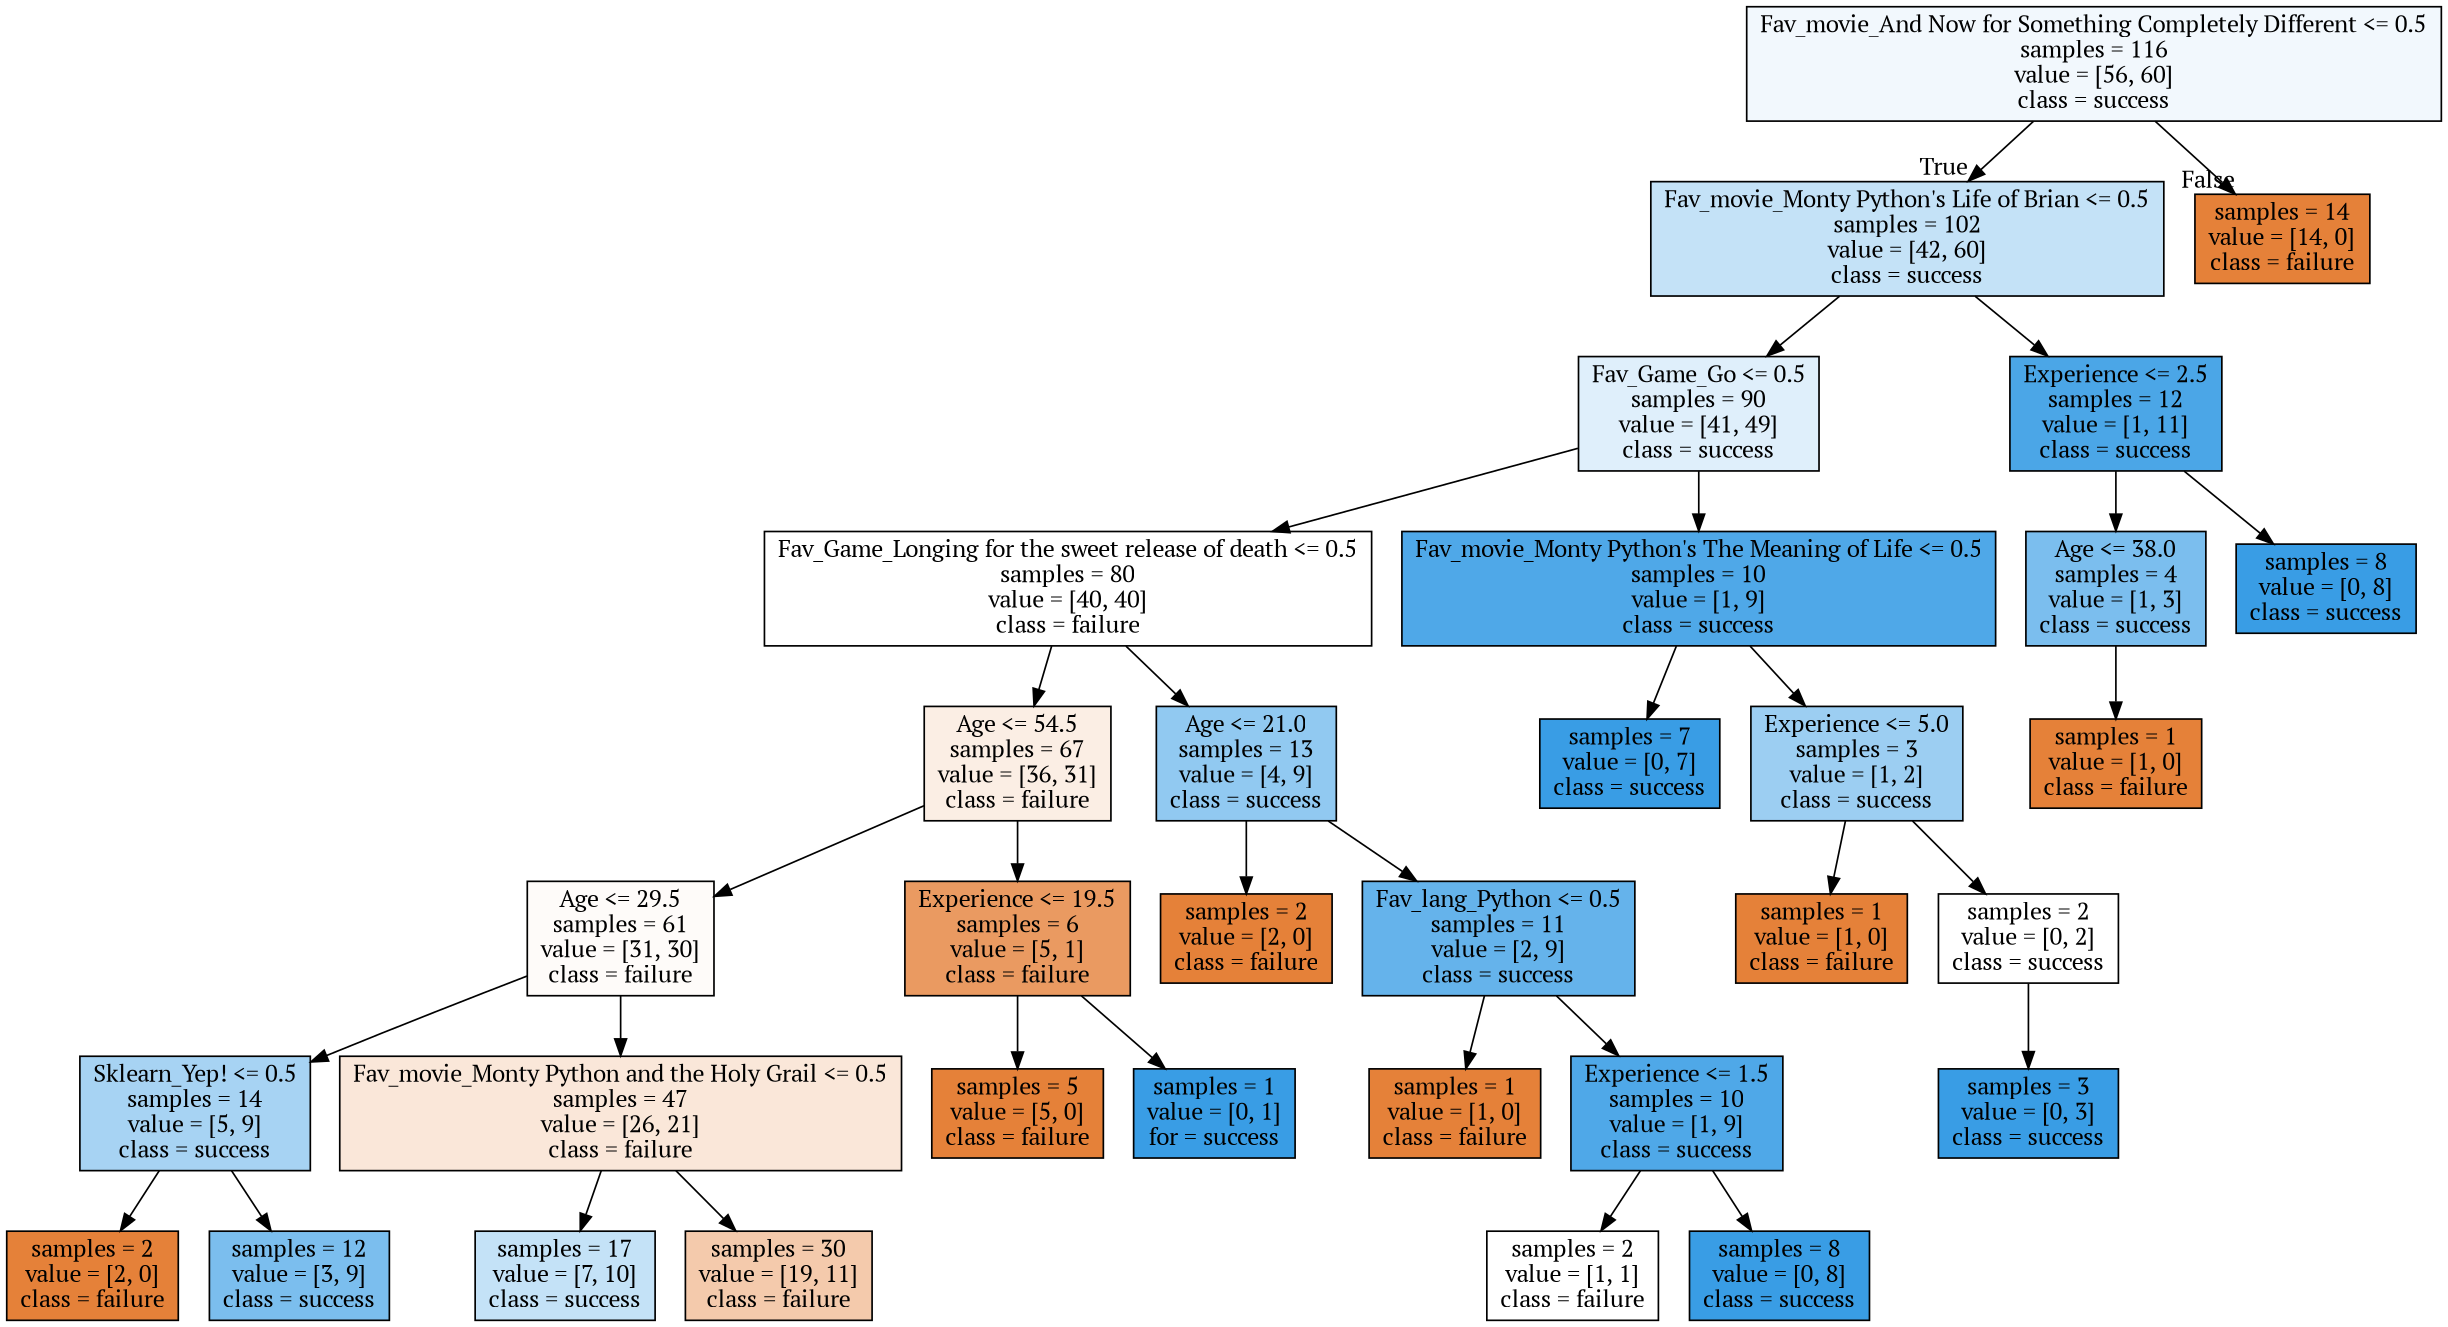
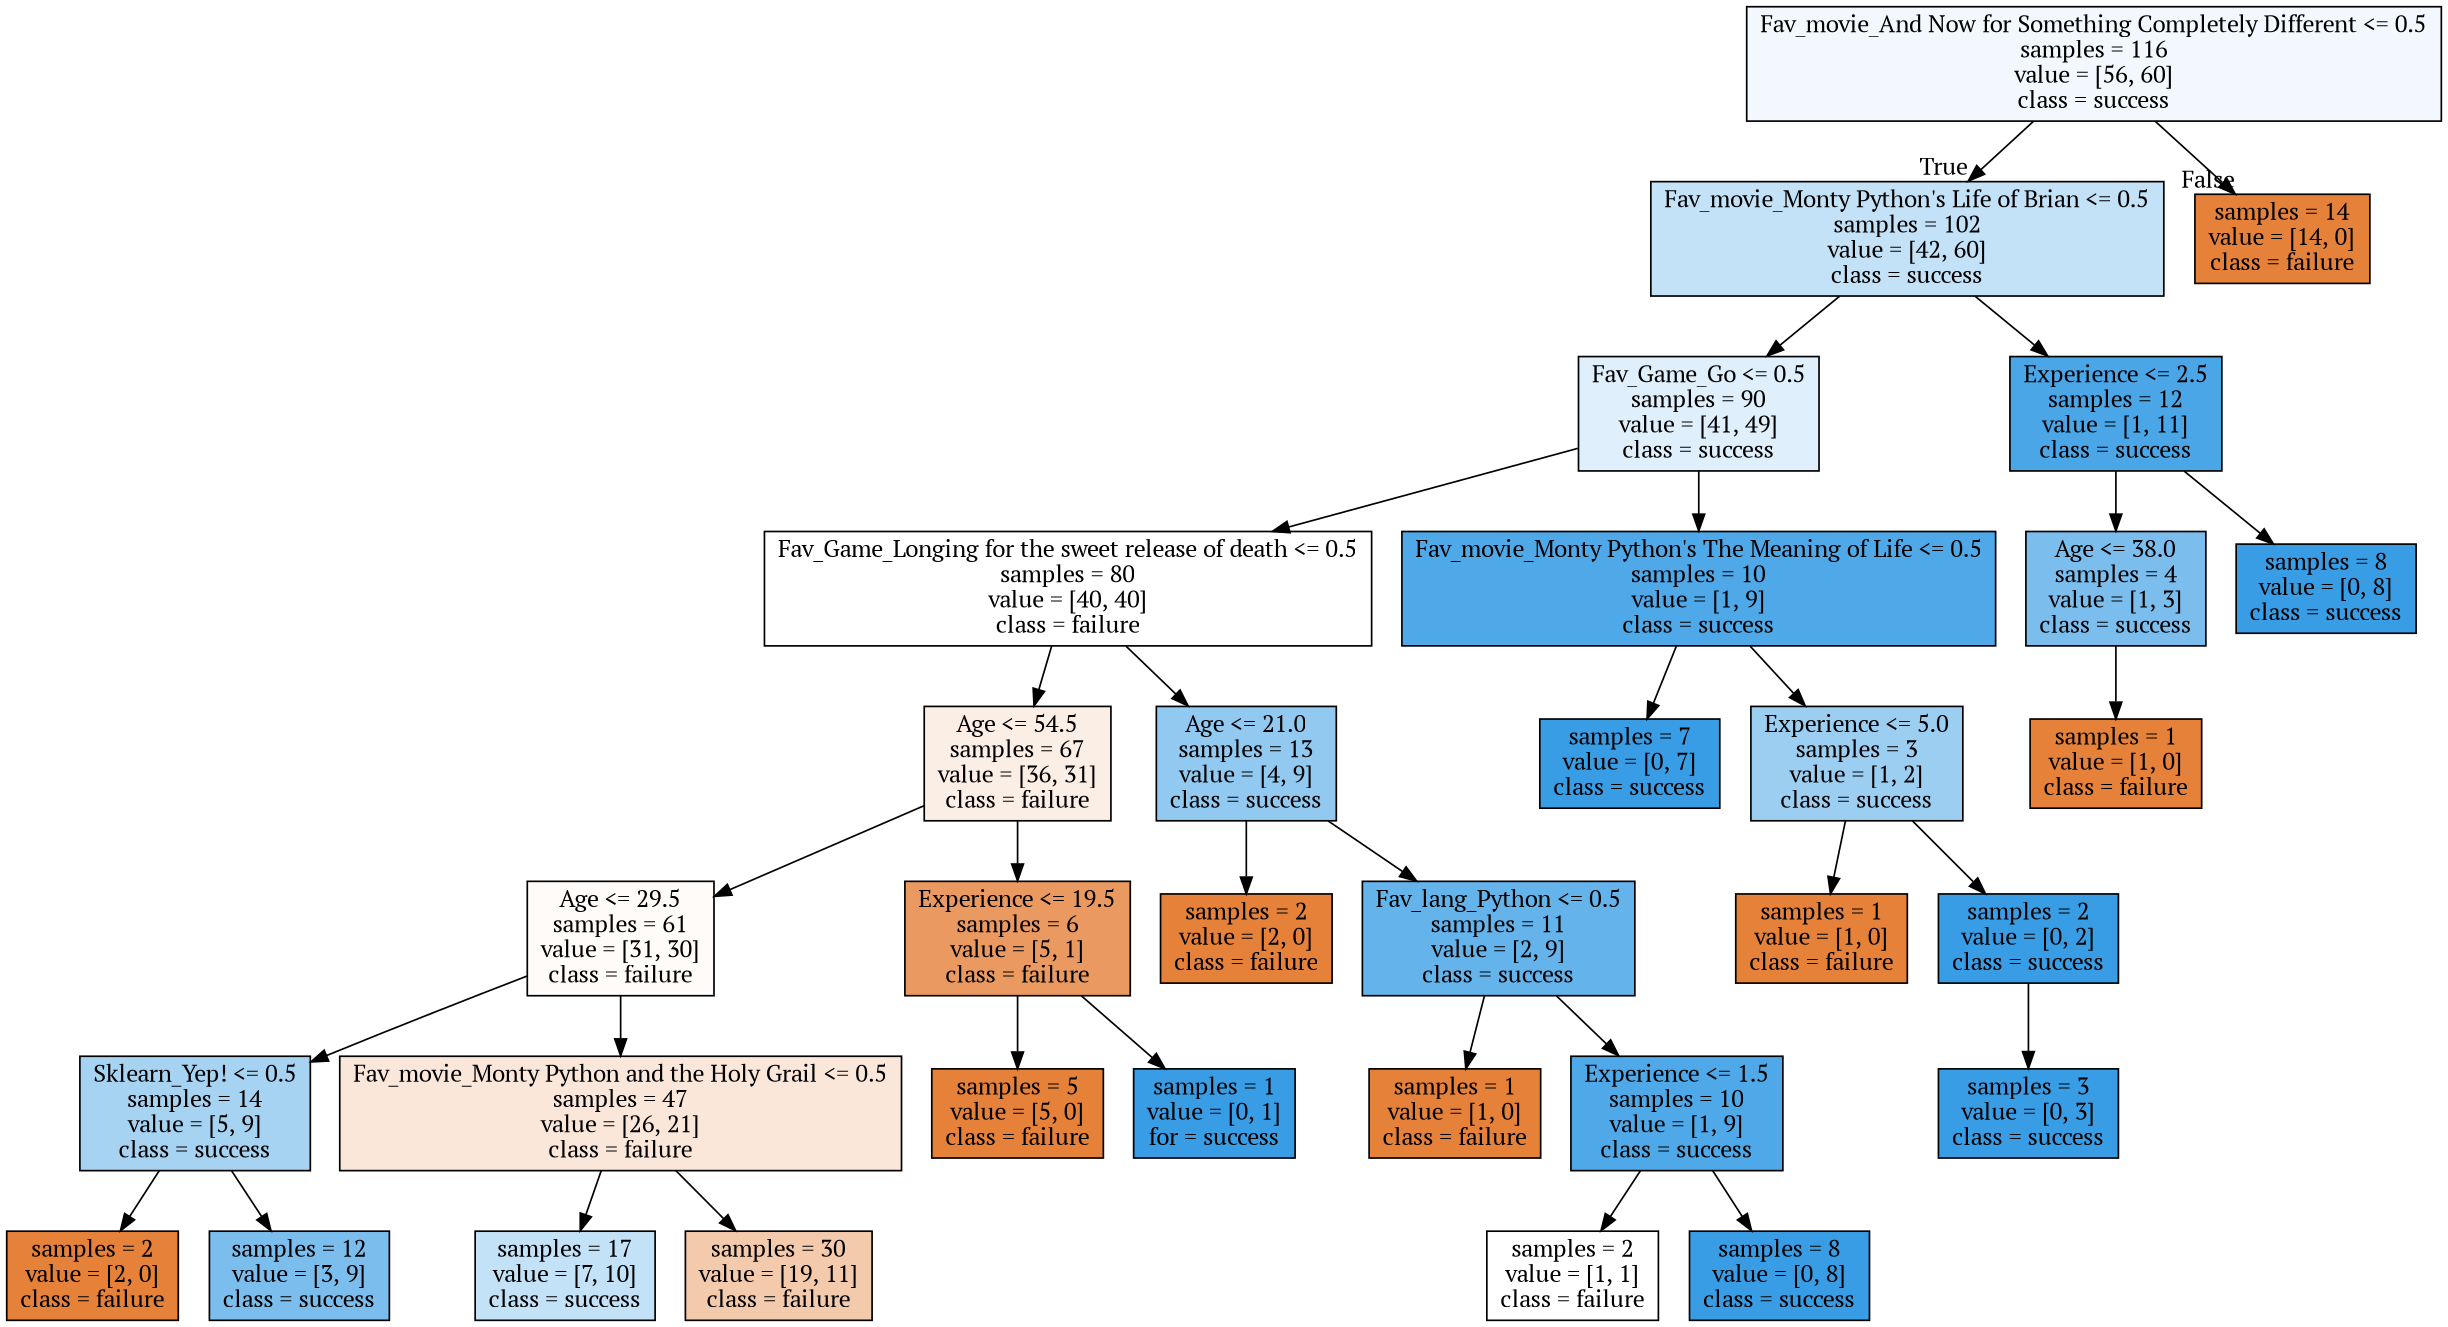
(2028, 939) -> (2028, 939)
